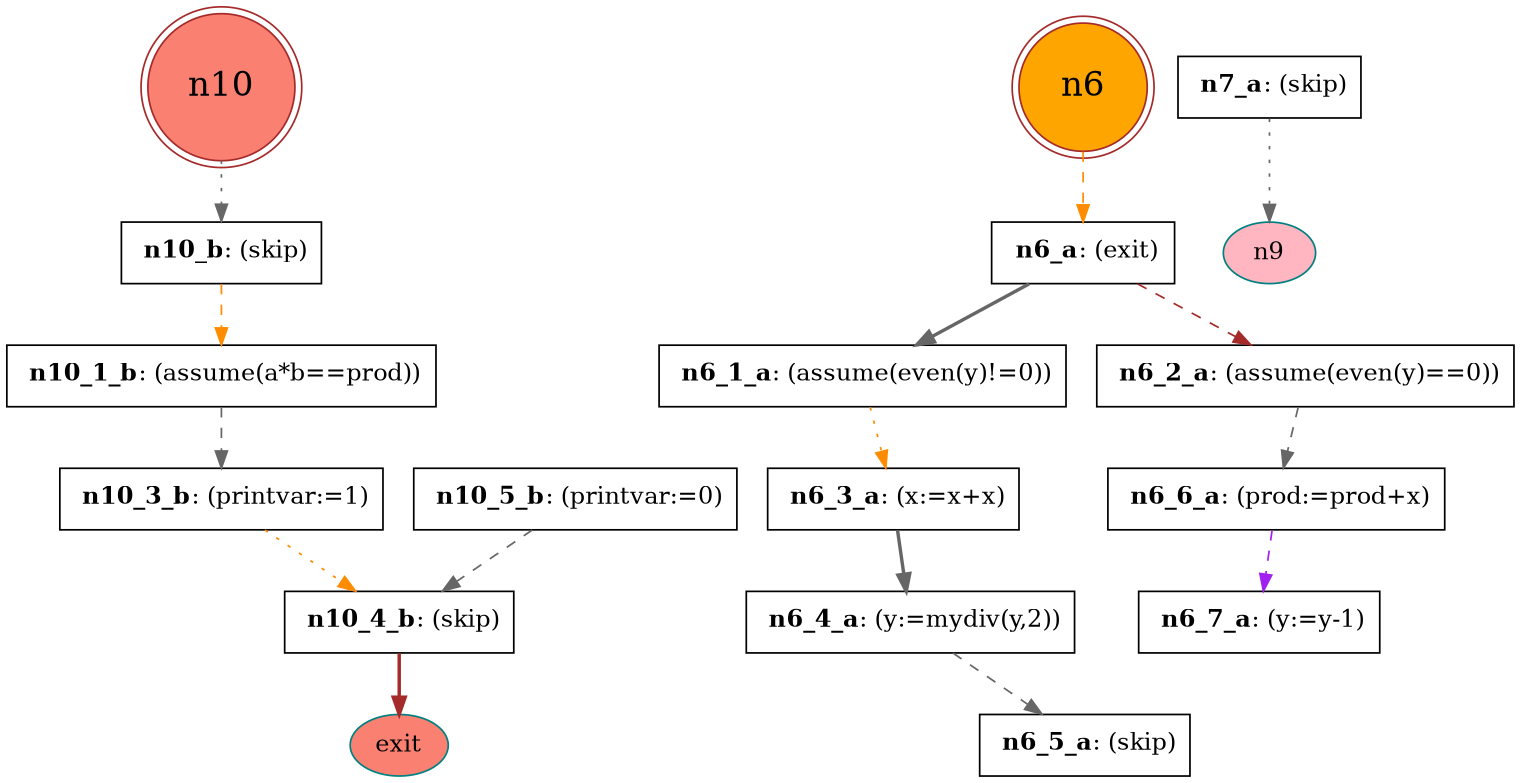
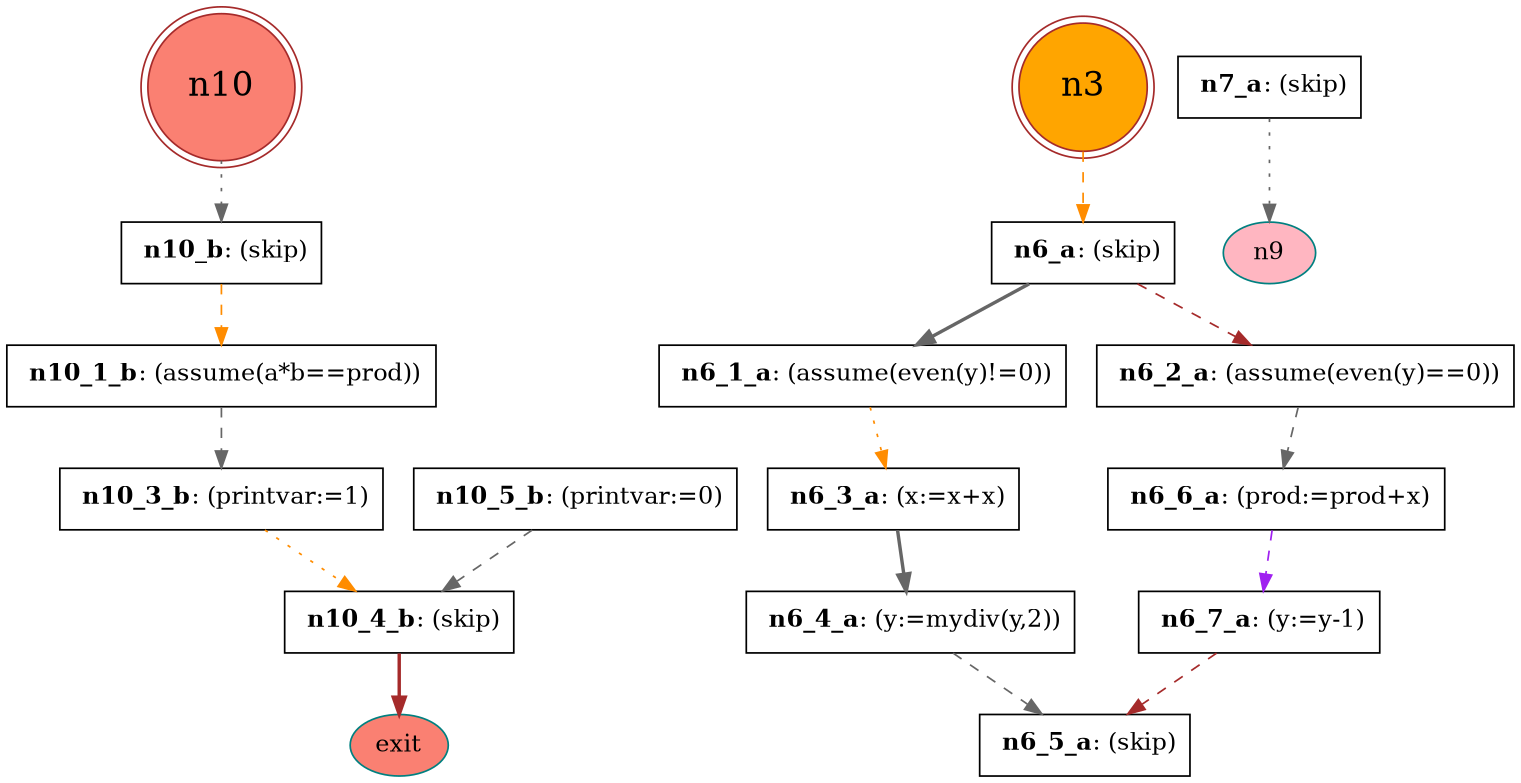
(1083, 87) -> (1083, 87)
(1119, 250) -> (1119, 250)
none -> (1179, 679)
